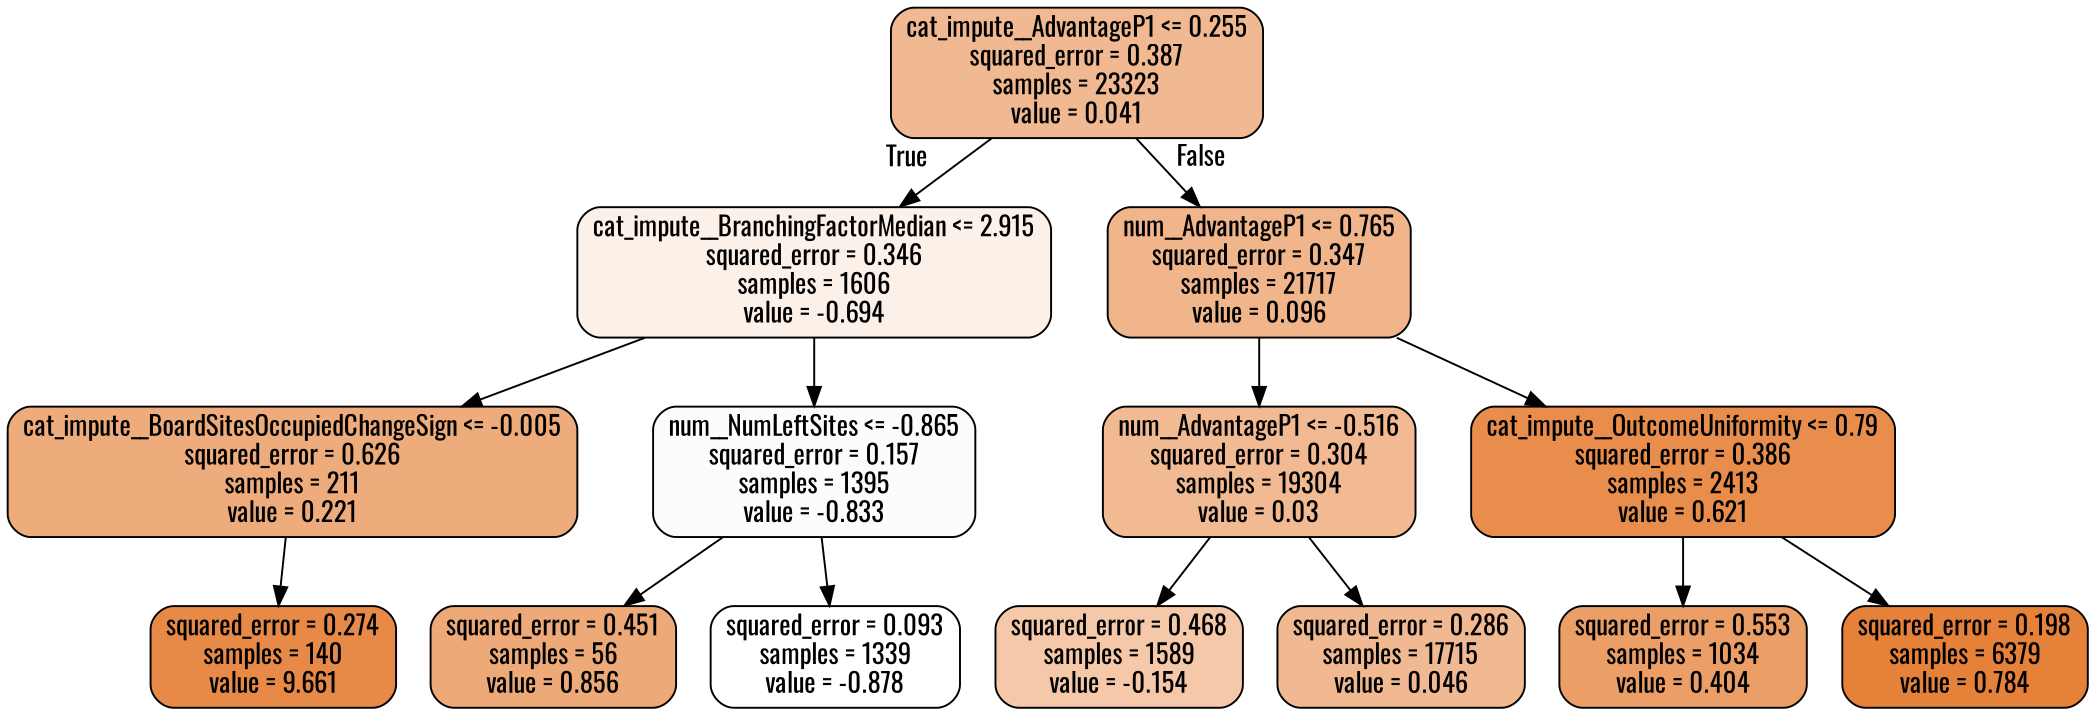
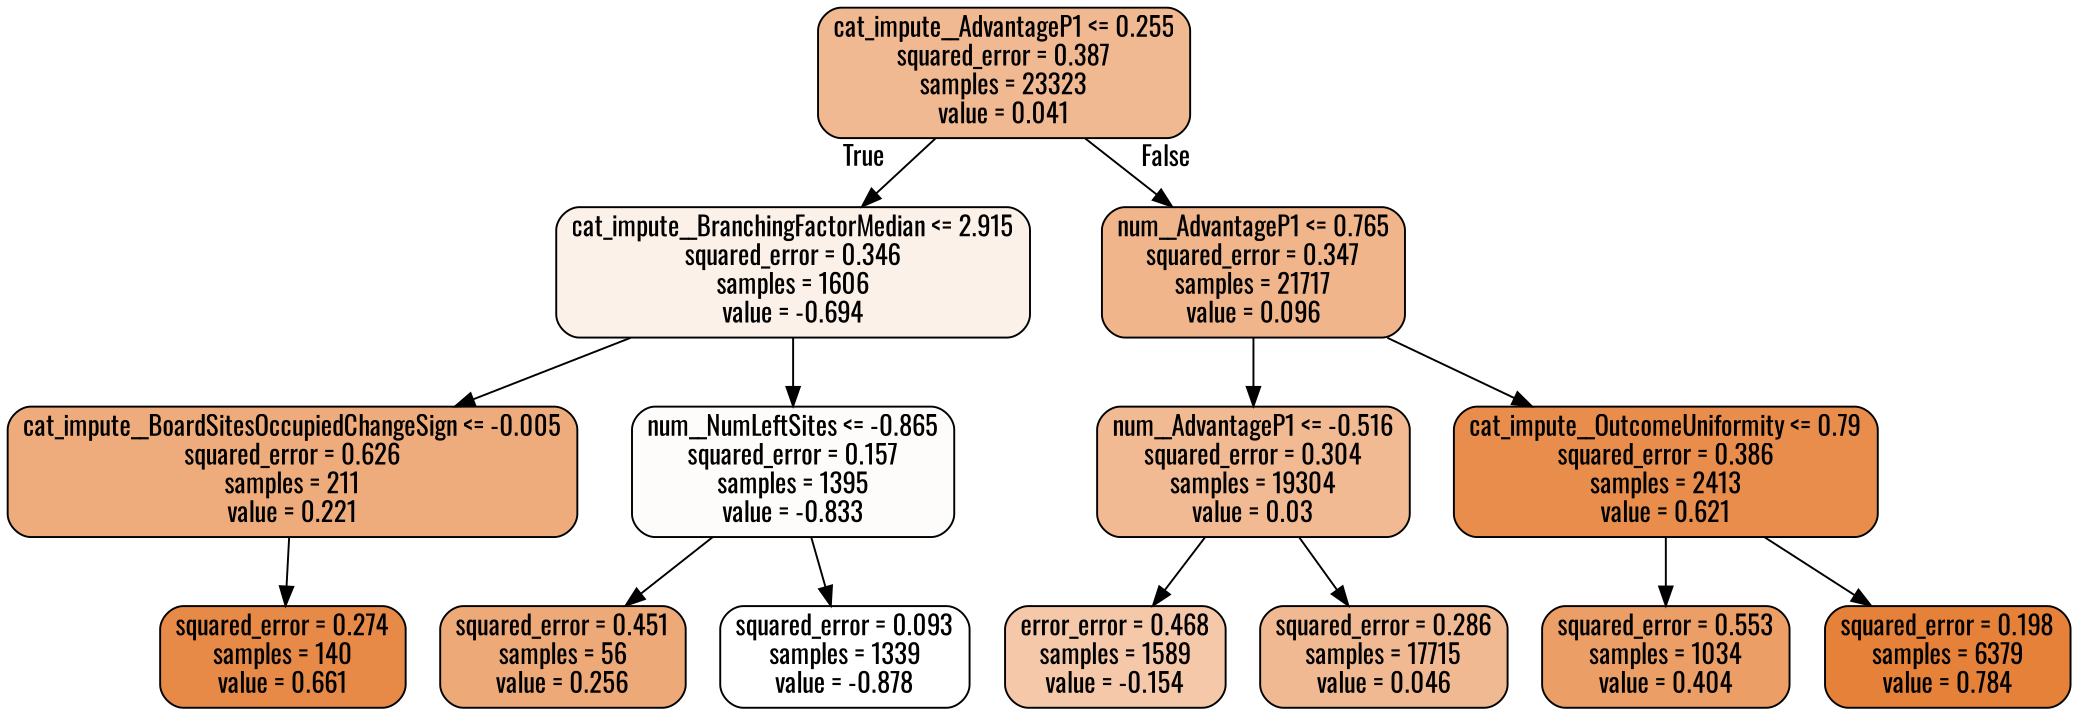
(273, 657) -> (283, 657)
(553, 657) -> (563, 657)
(1119, 657) -> (1115, 657)
